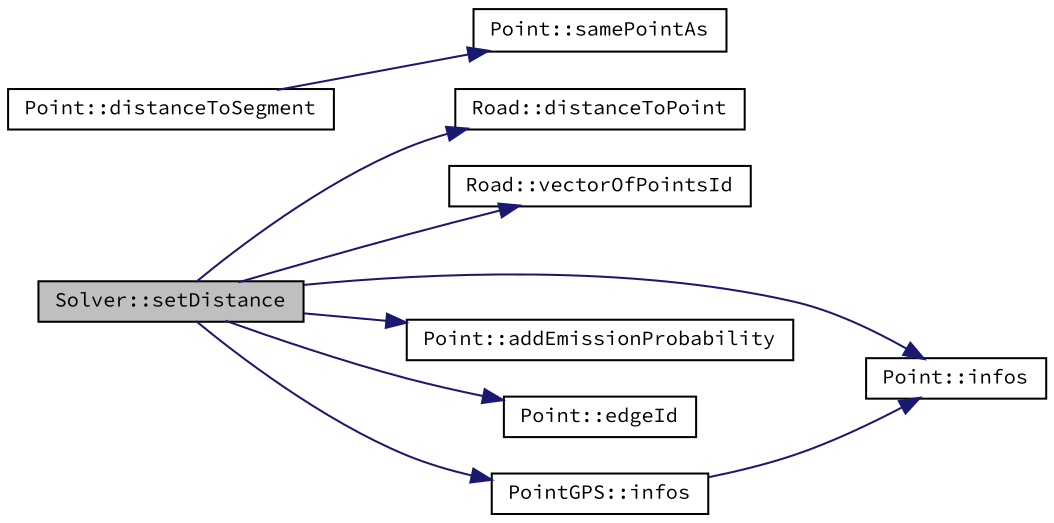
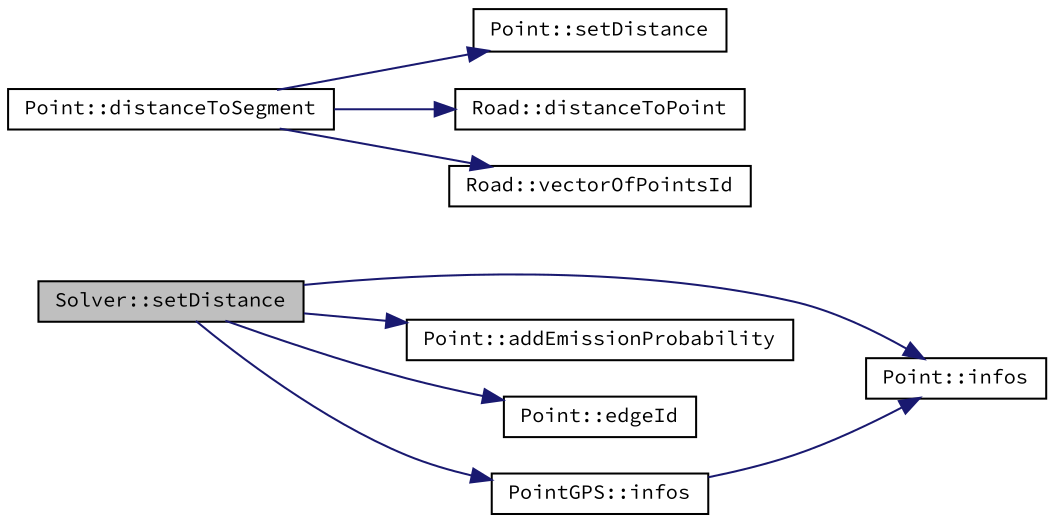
(600, 30) -> (600, 30)
(315, 196) -> (384, 109)
(369, 245) -> (375, 146)
